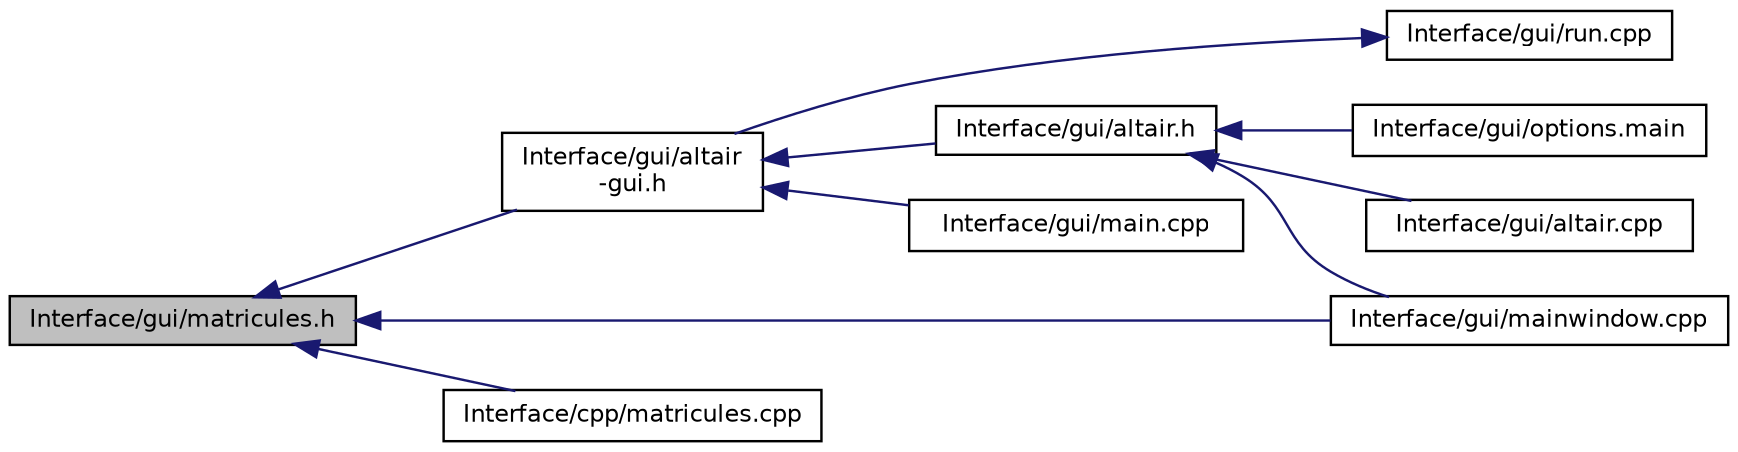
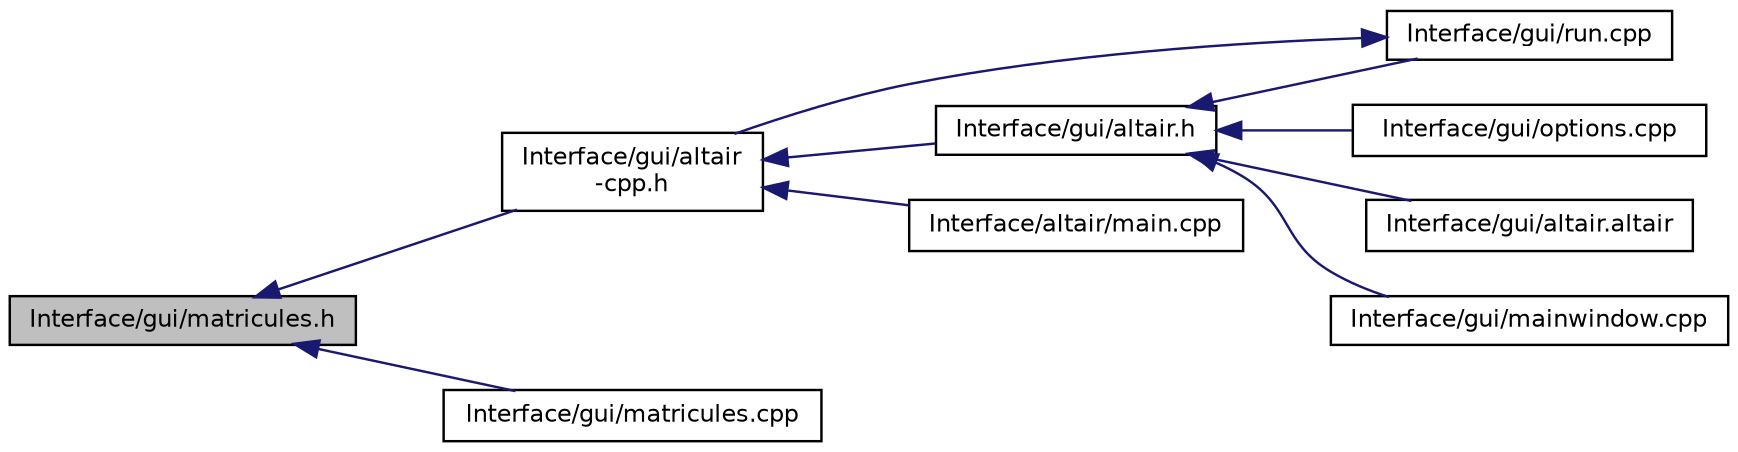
none -> (1315, 80)
(1530, 130) -> (1530, 130)
(633, 172) -> (633, 172)
(1076, 225) -> (1076, 225)
(1530, 225) -> (1530, 225)
(856, 321) -> none
(633, 416) -> (633, 416)
